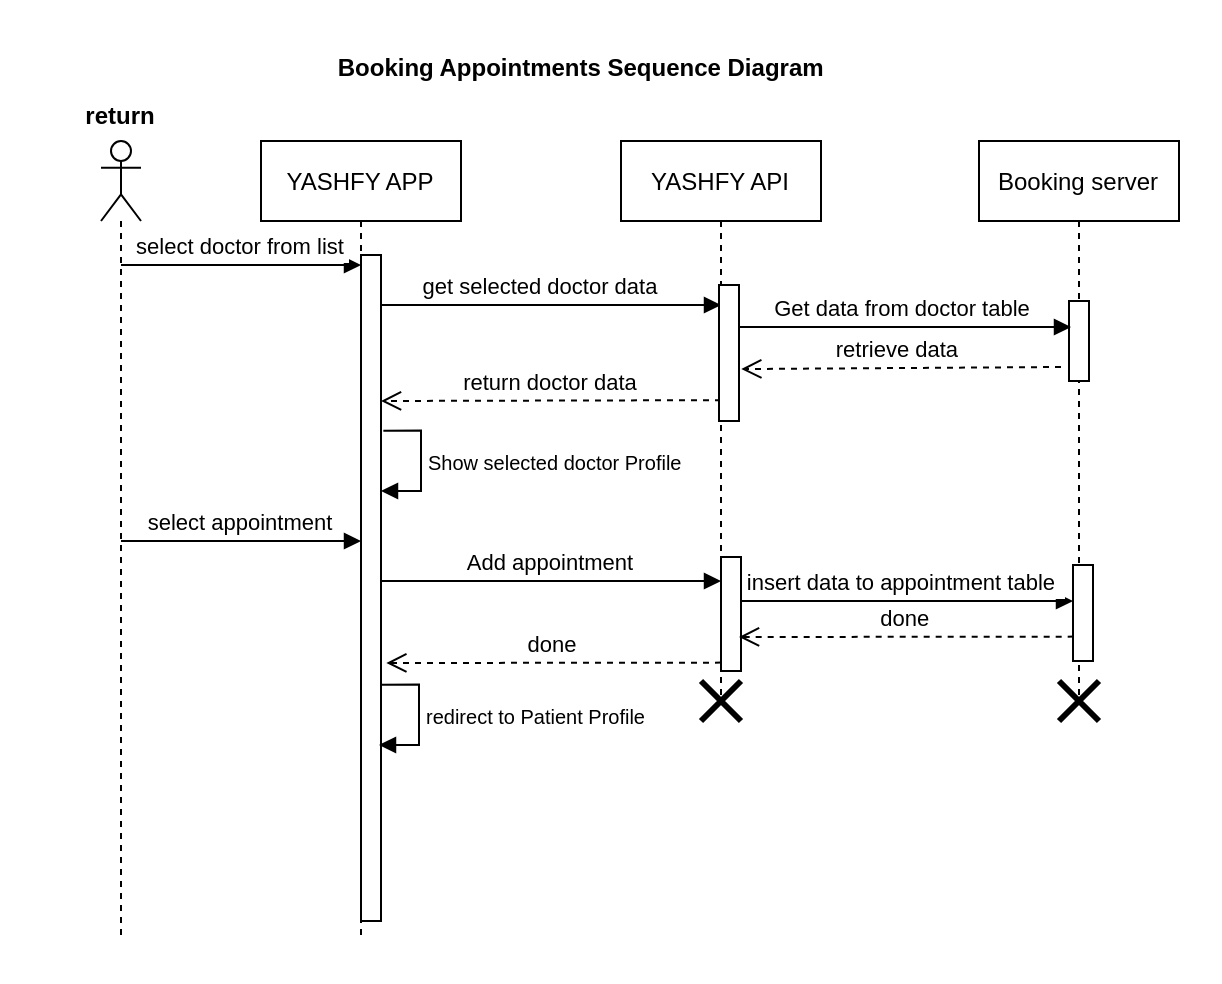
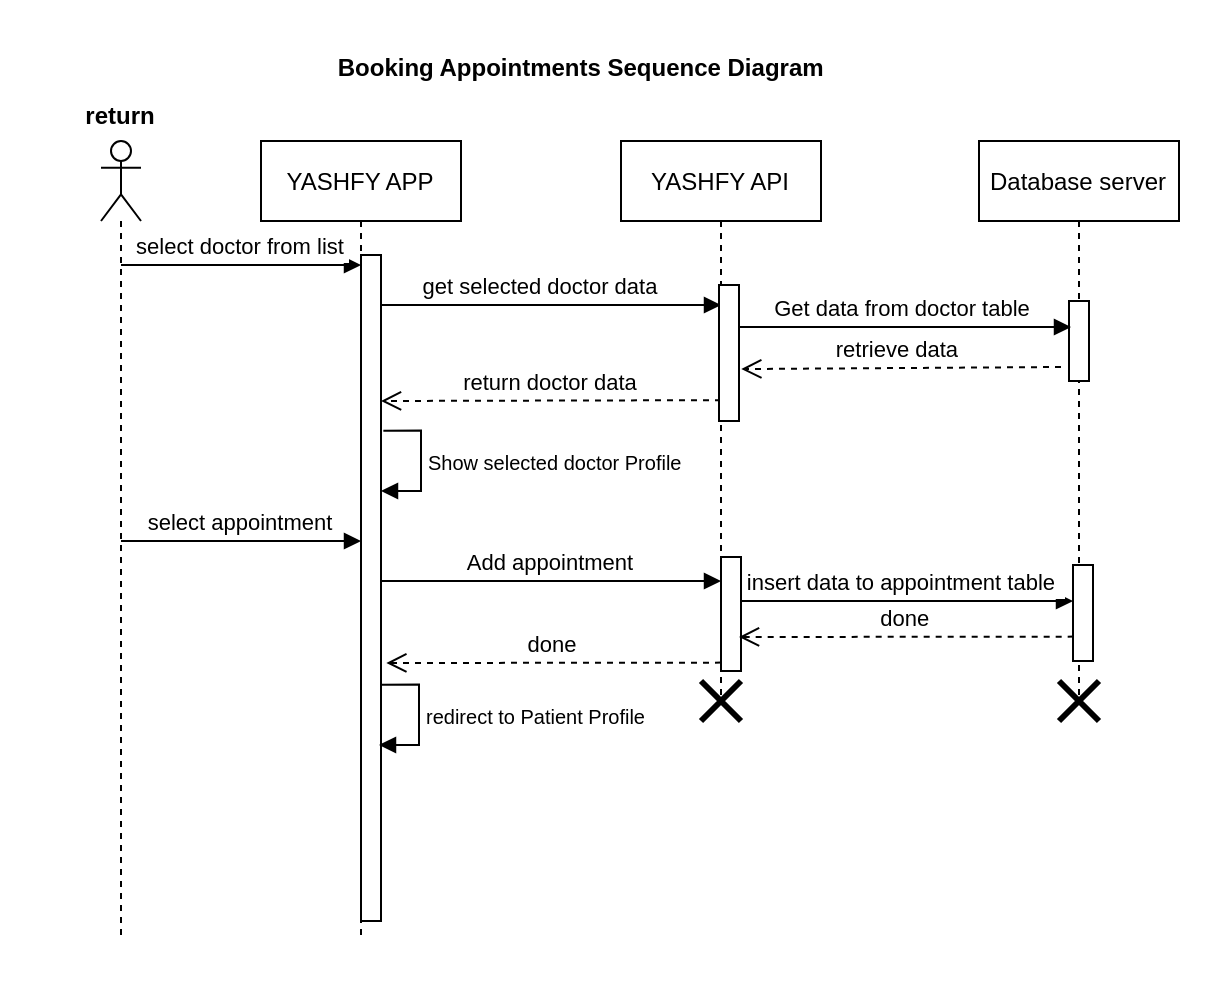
(1078, 182) -> (1078, 182)
